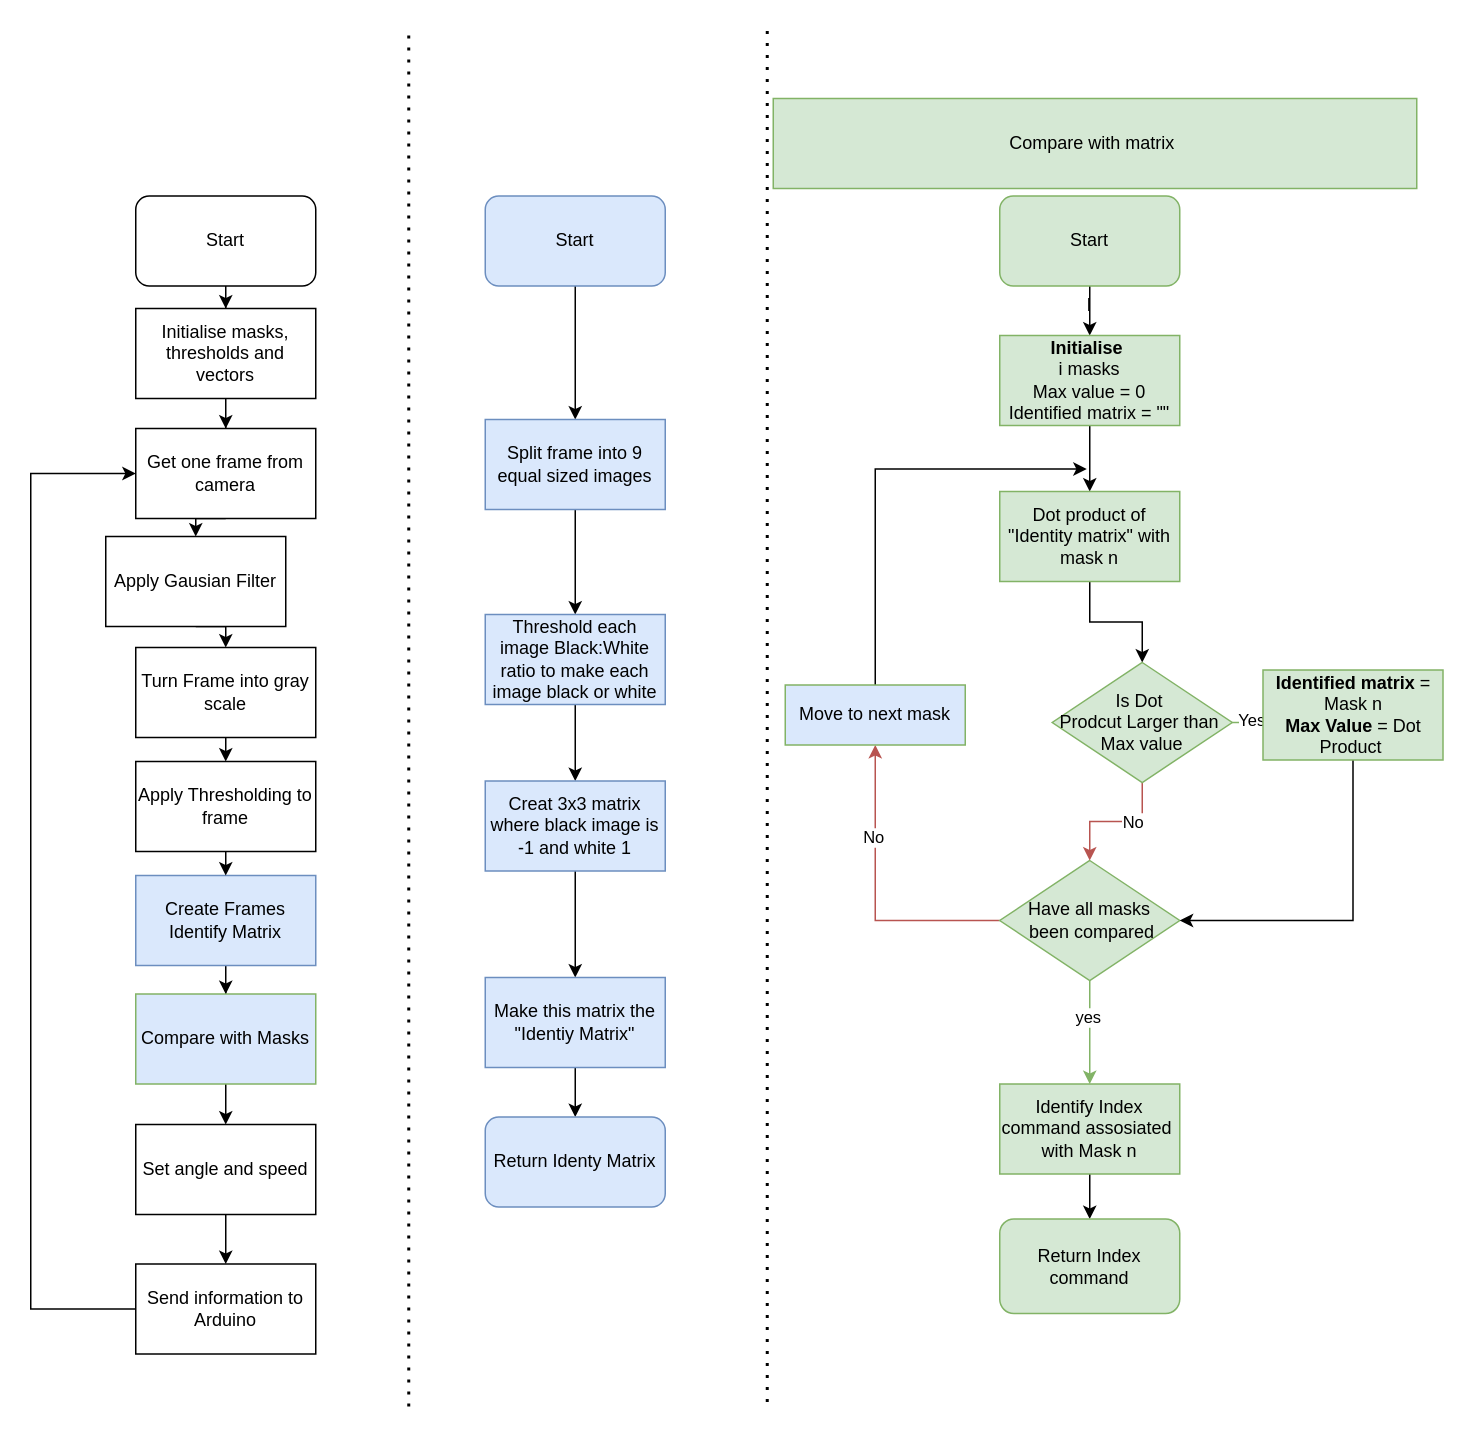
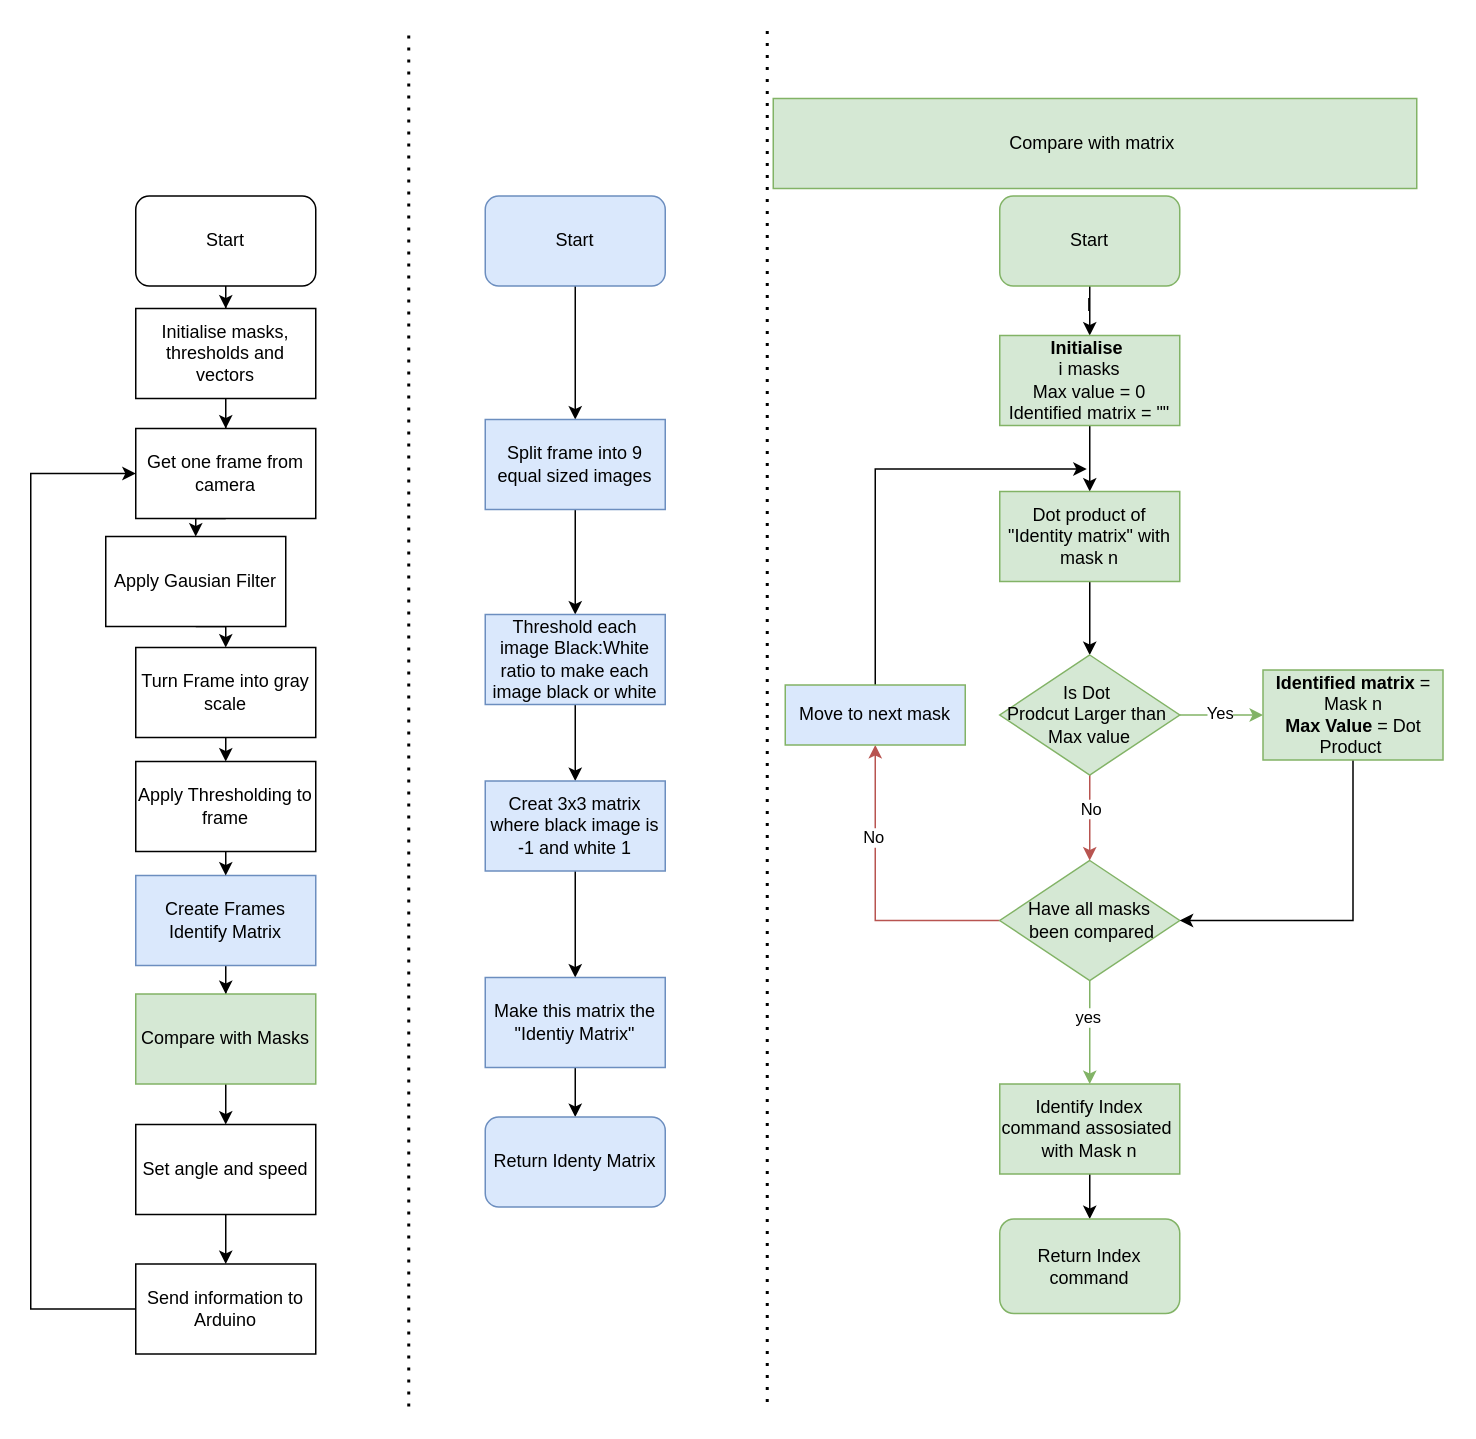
(1142, 722) -> (1090, 715)
(226, 1039) -> (226, 1039)
